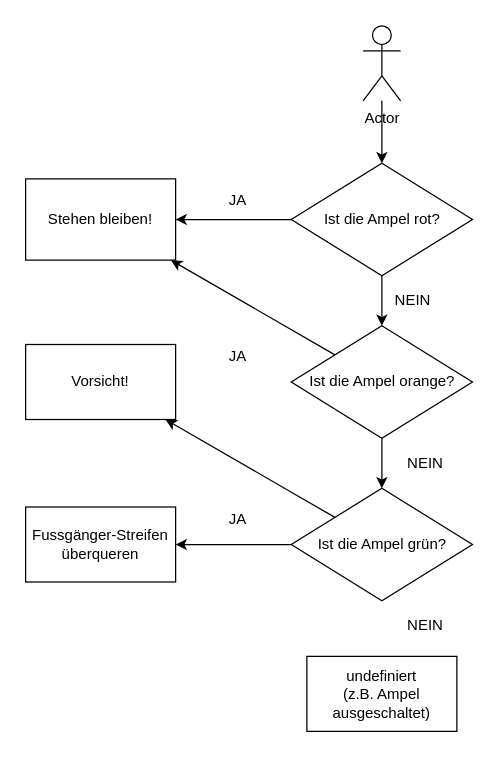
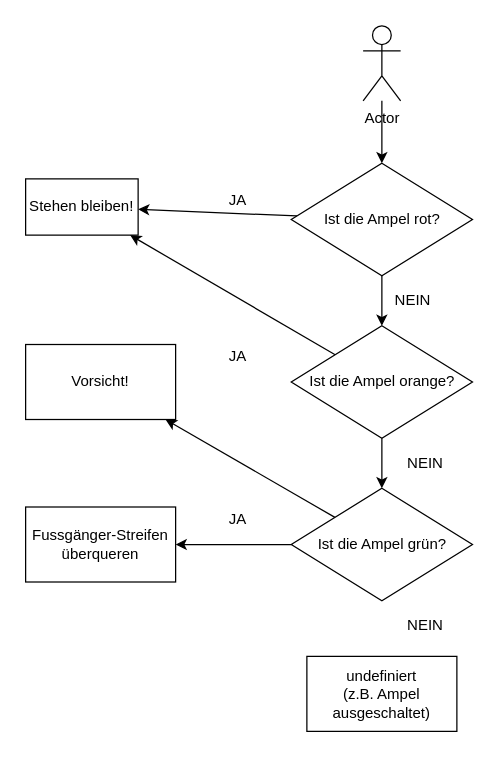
(101, 219) -> (82, 207)
